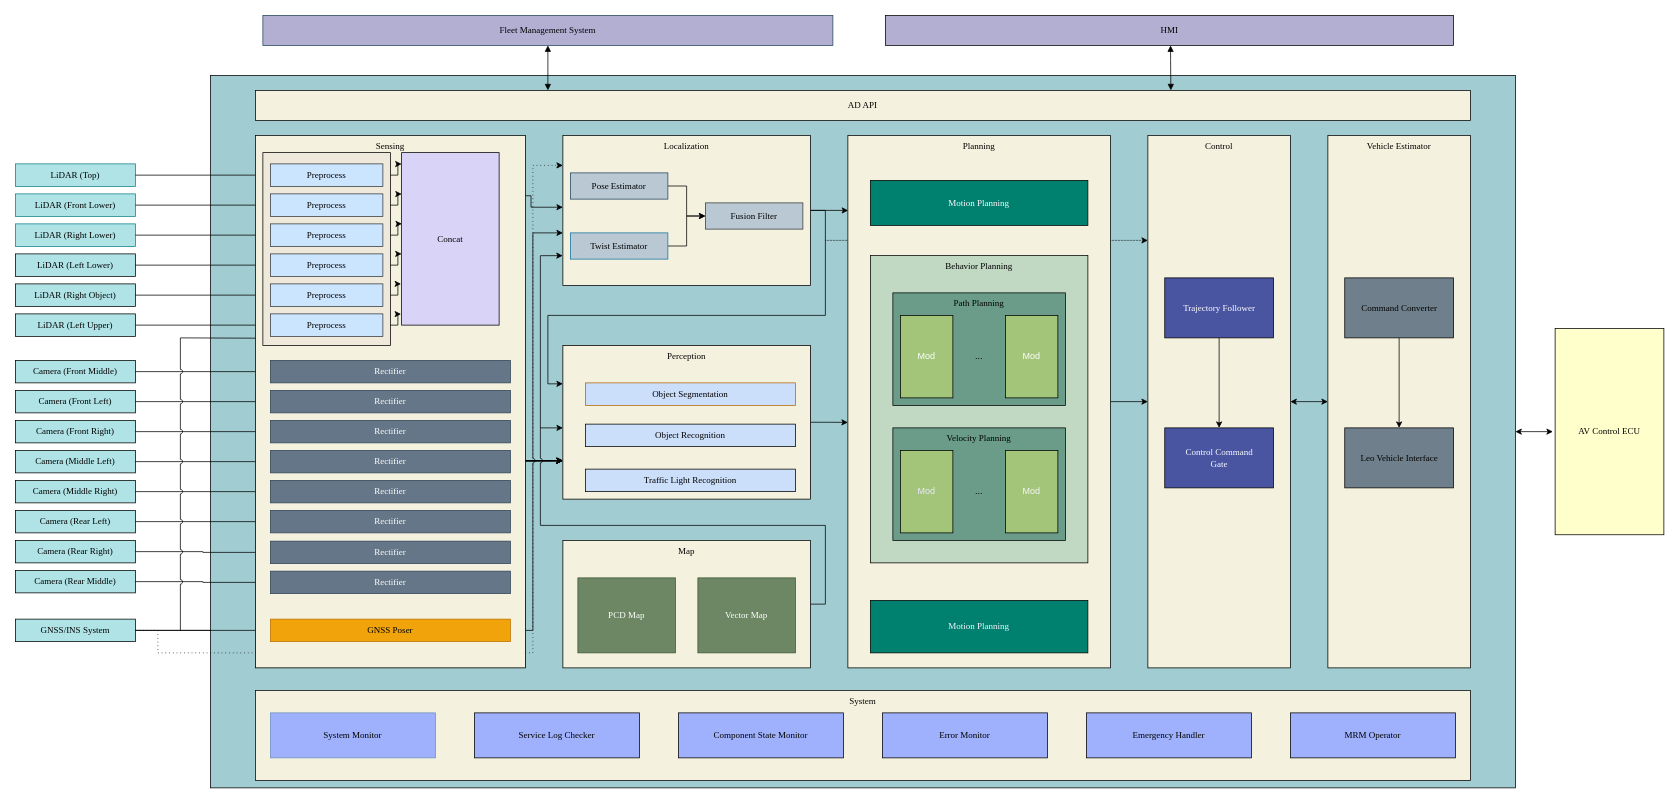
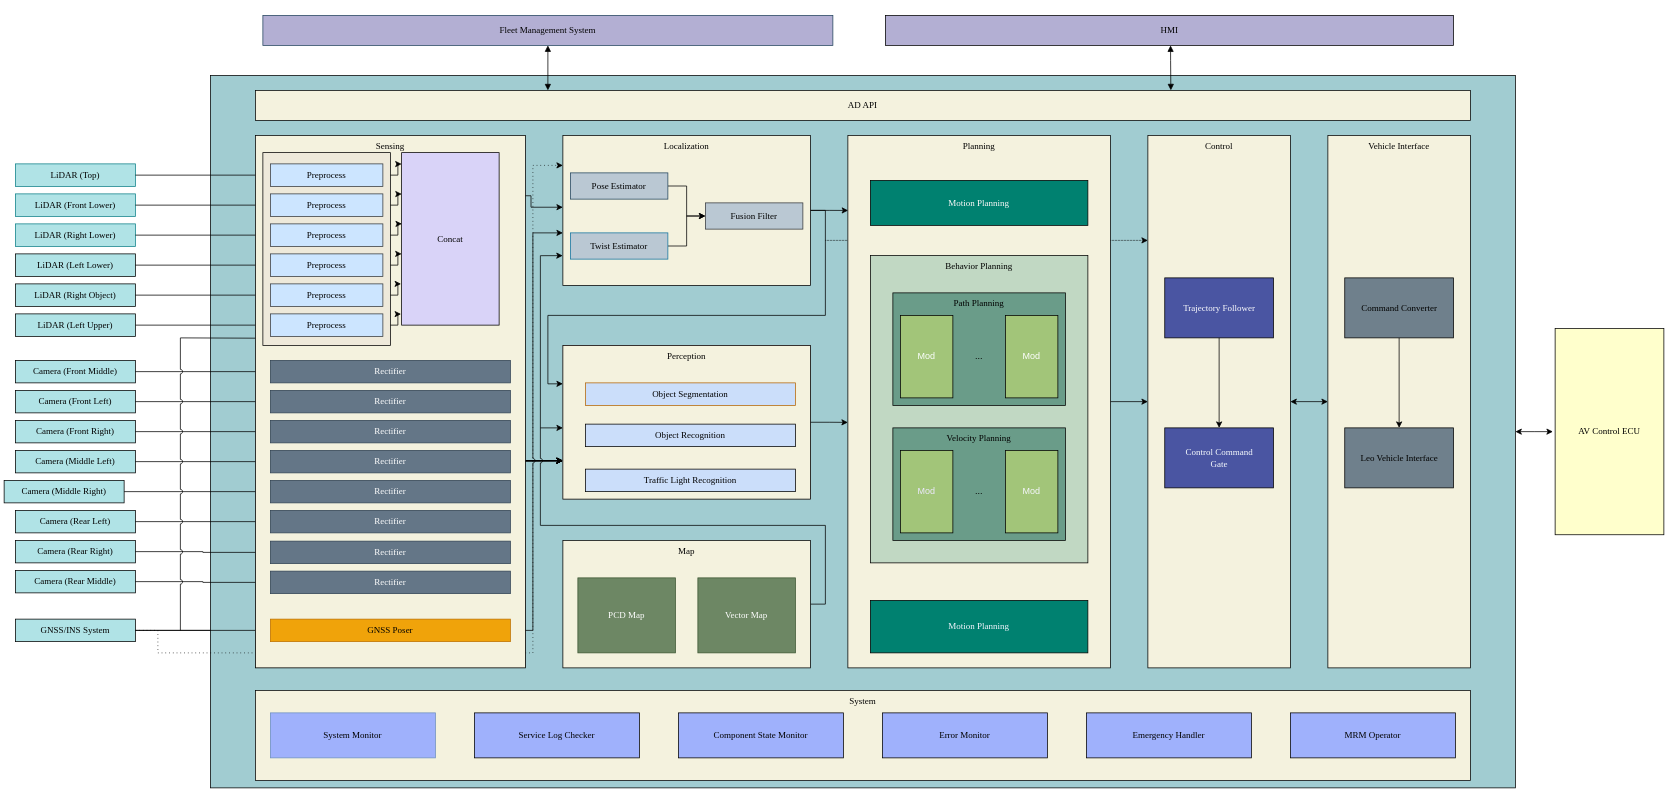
(1399, 146) -> (1399, 146)
(75, 492) -> (64, 492)
